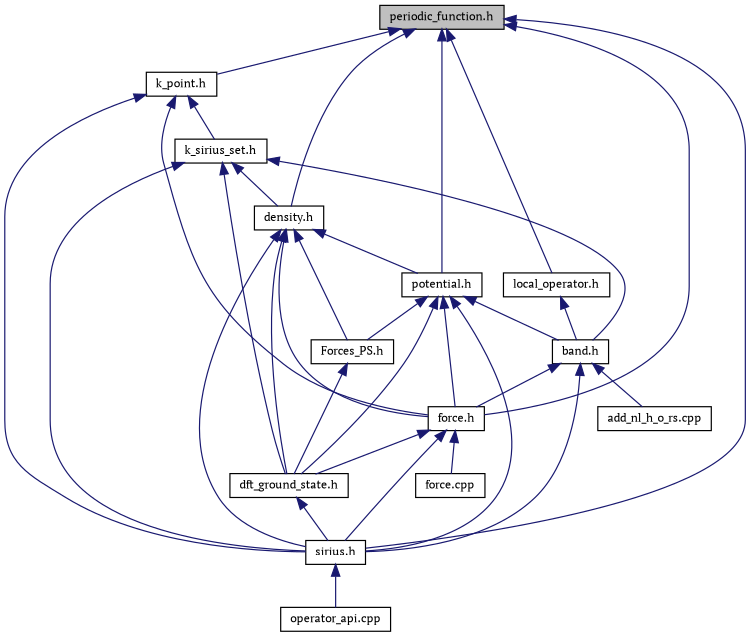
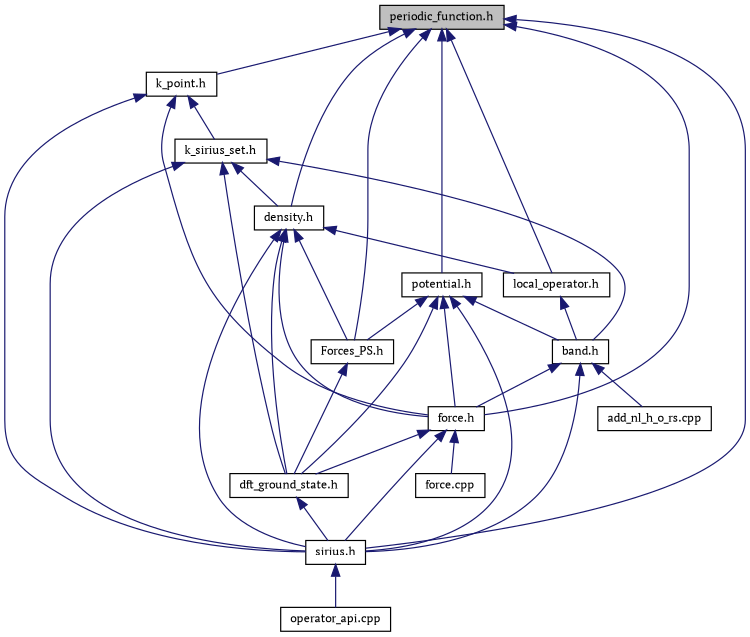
none -> (368, 190)
(371, 254) -> (425, 252)
